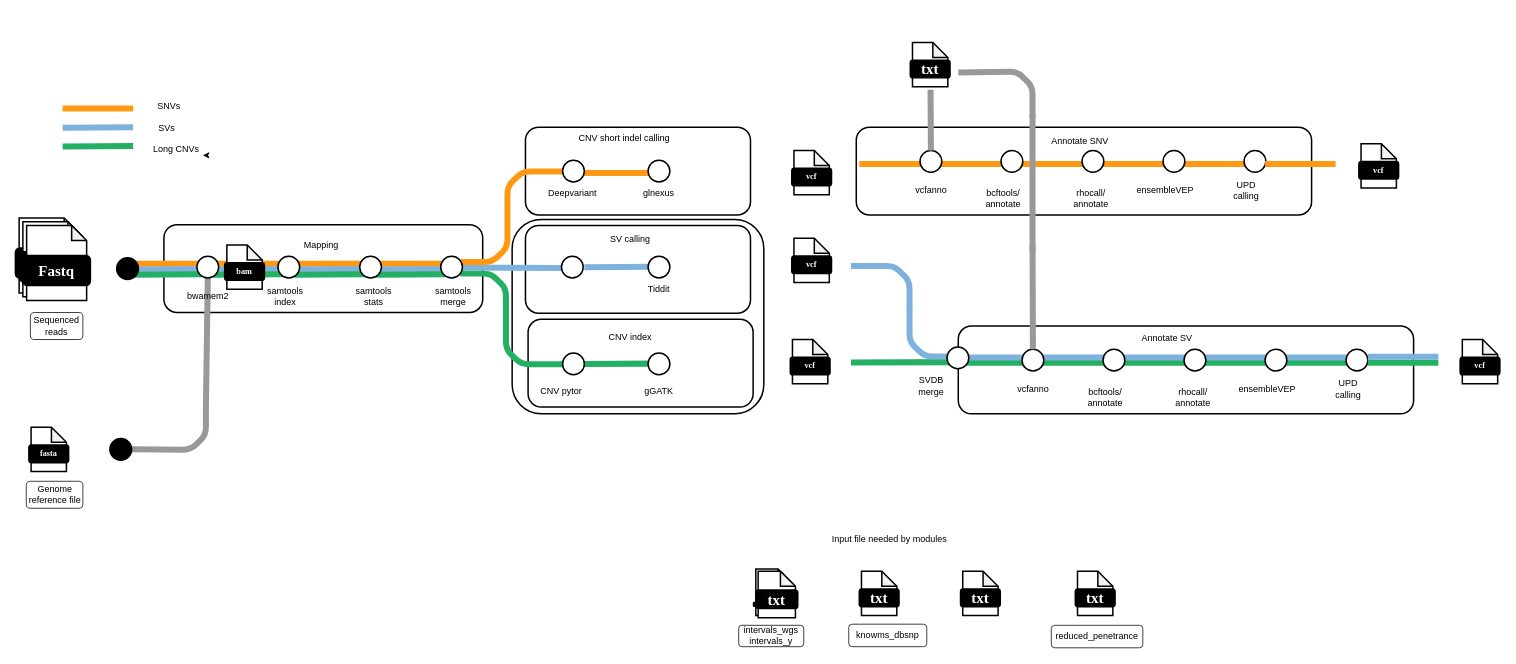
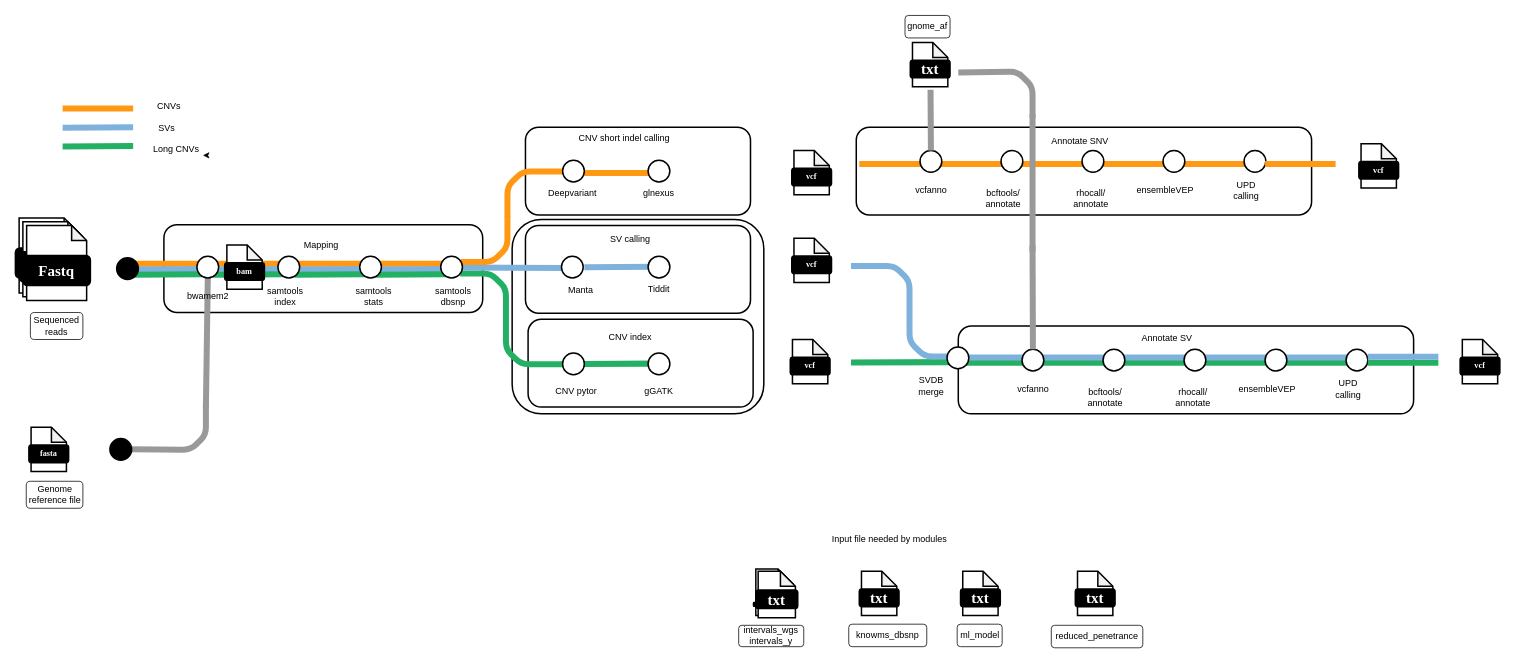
none -> (927, 27)
(169, 106) -> (169, 106)
none -> (581, 291)
(453, 297) -> (453, 297)
(561, 391) -> (576, 391)
none -> (980, 635)
